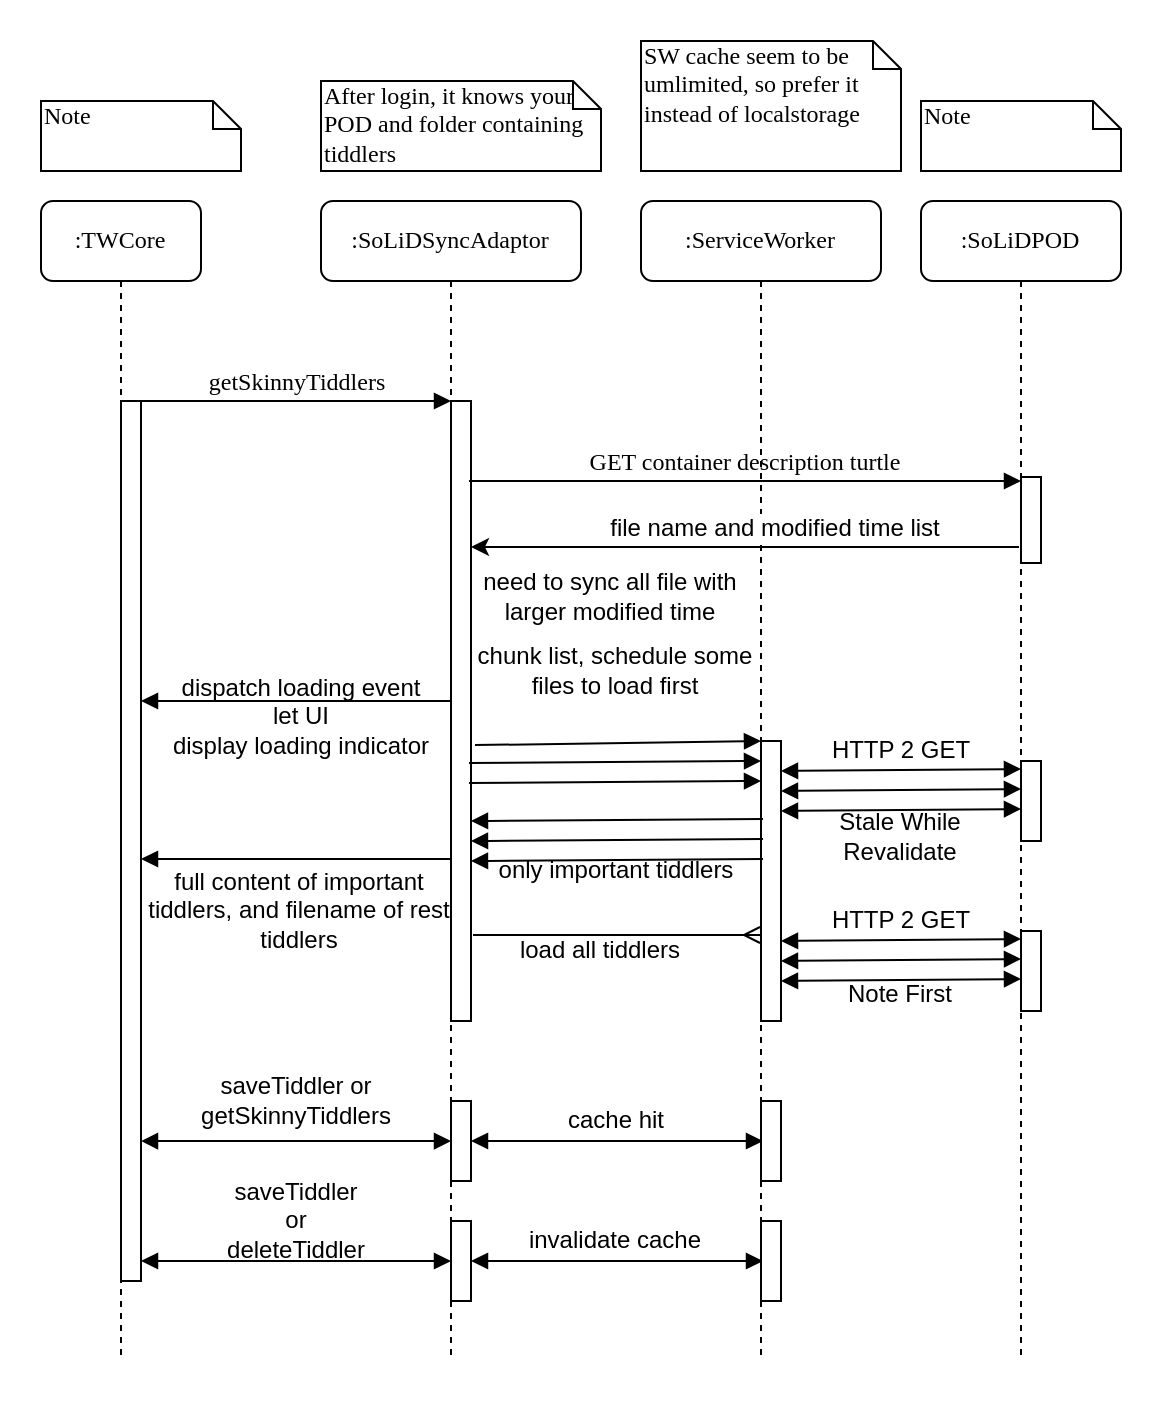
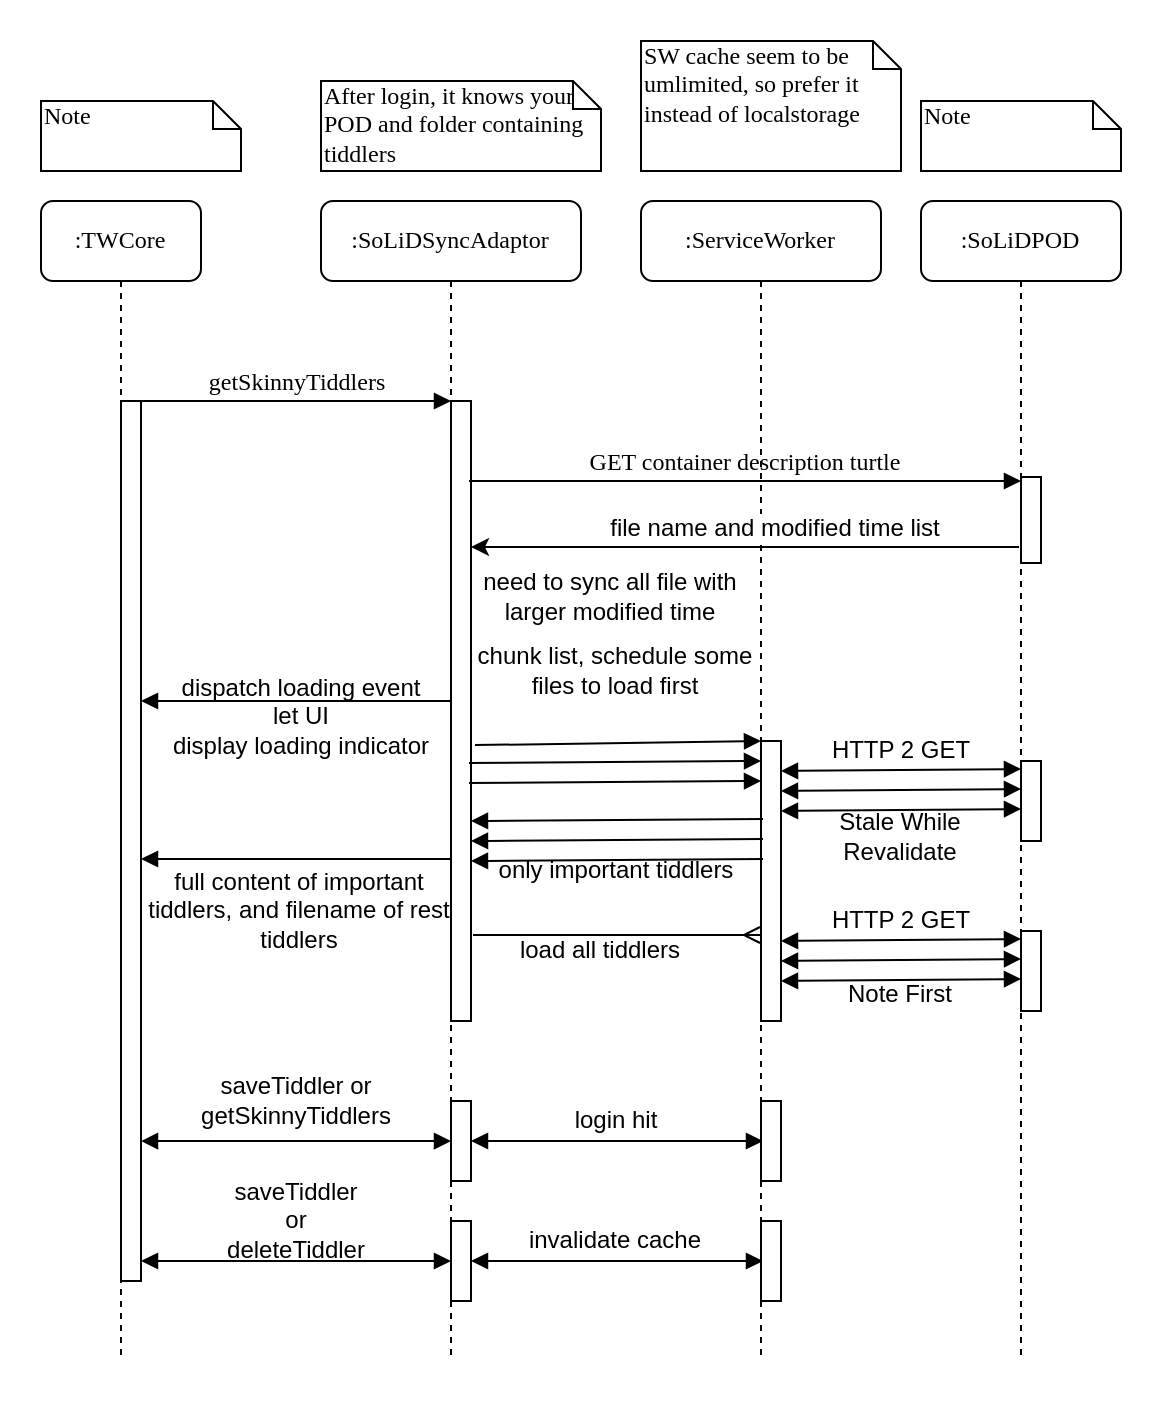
(617, 1121) -> (617, 1121)
